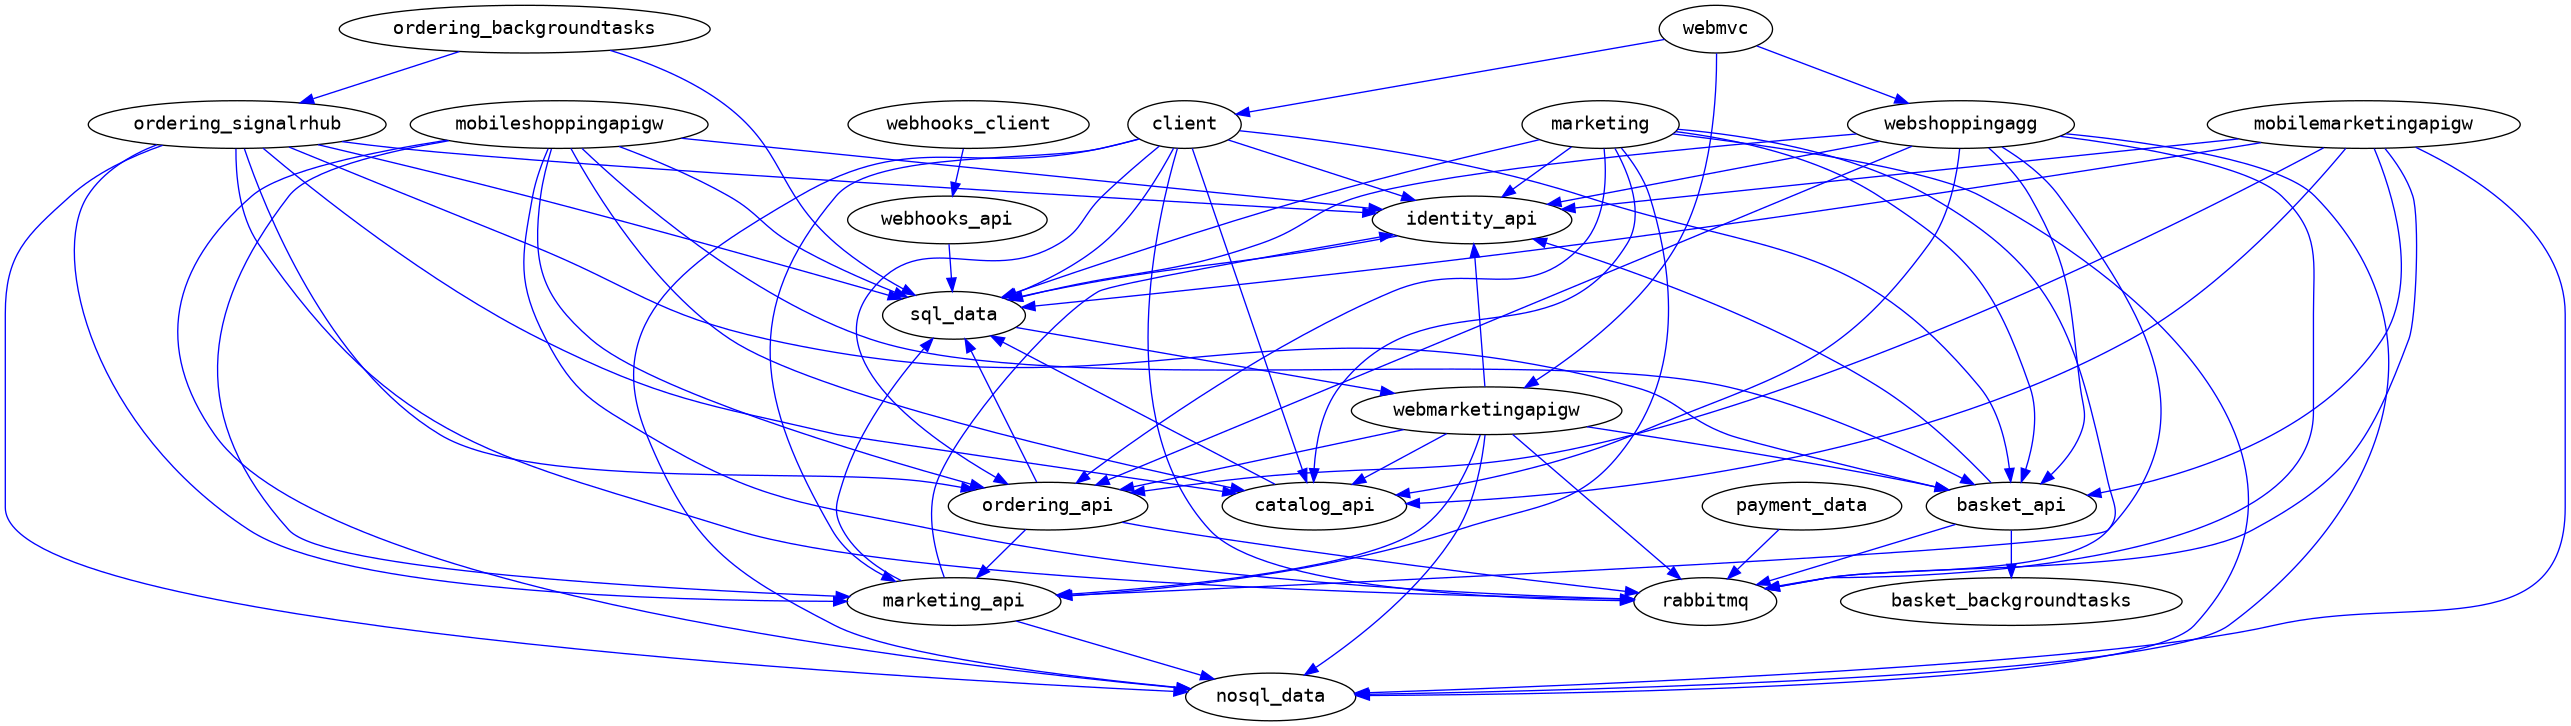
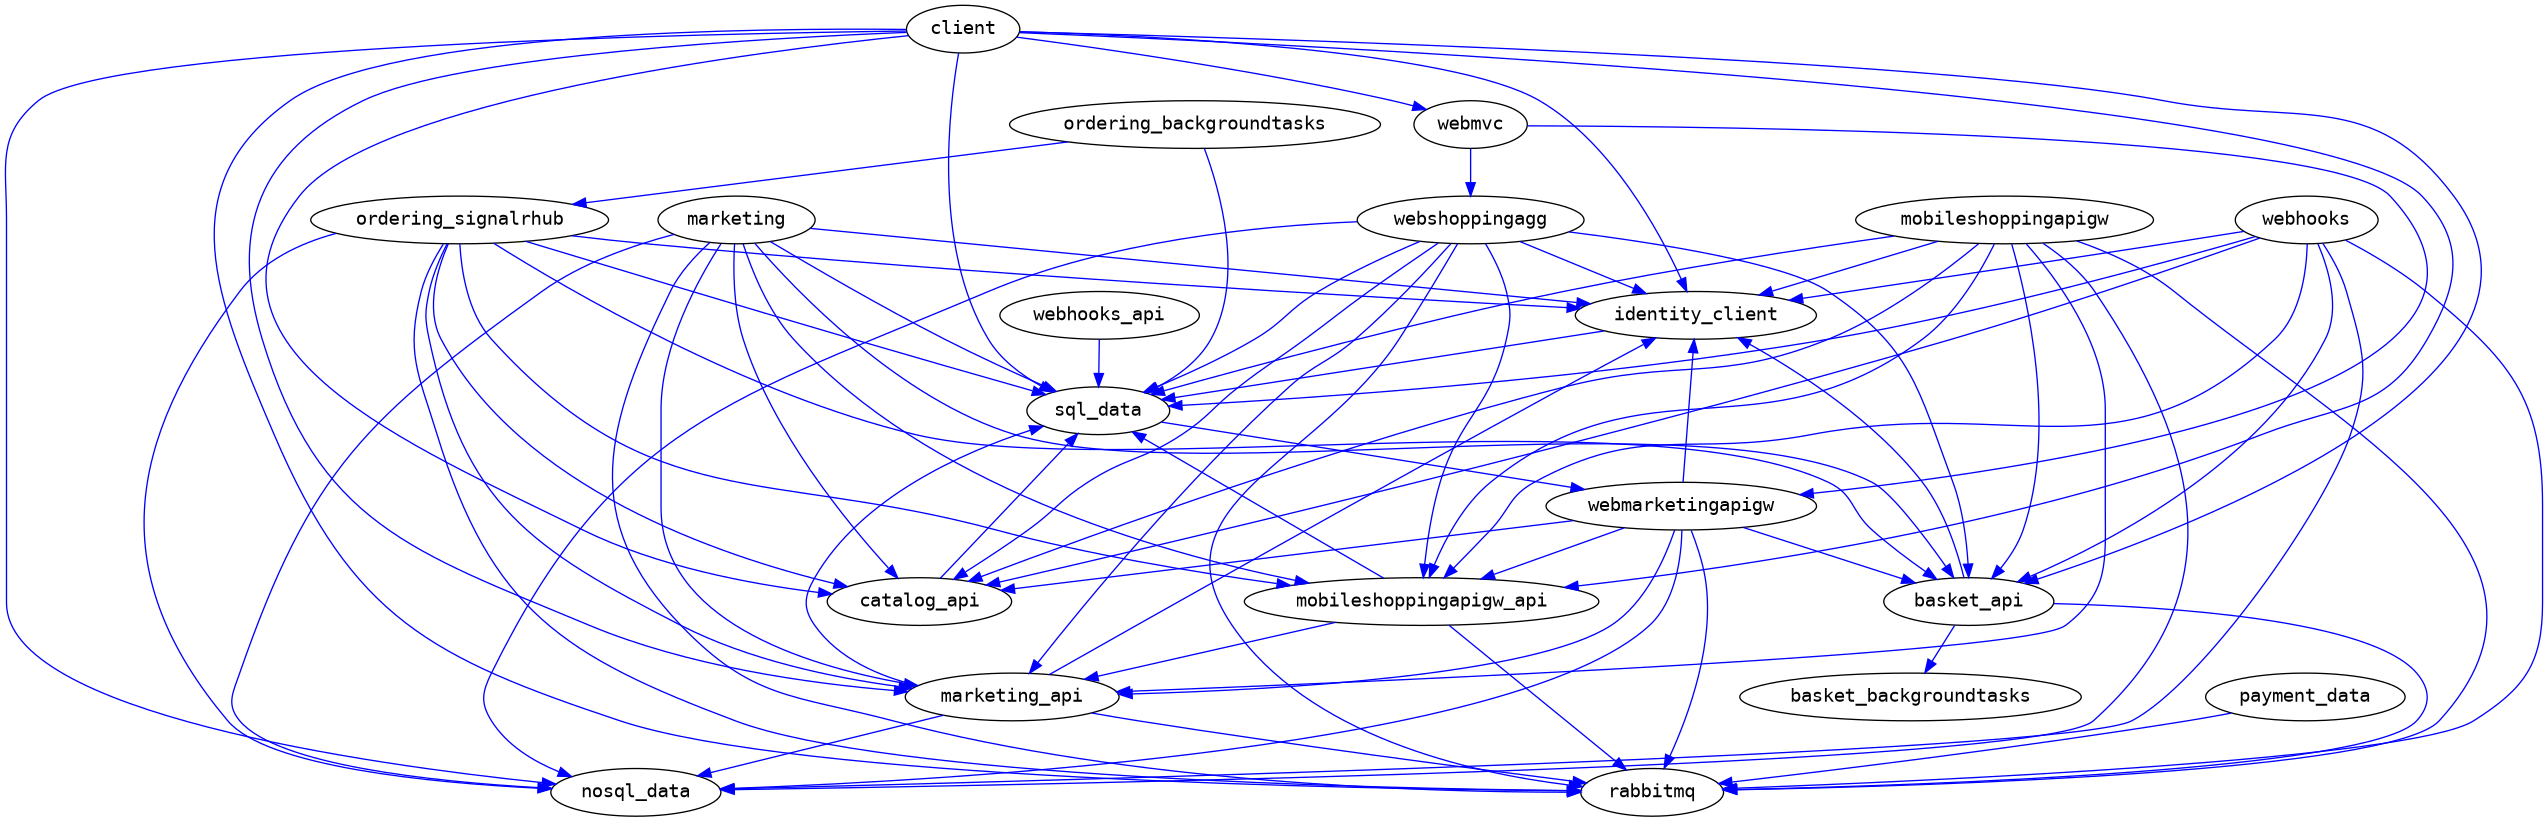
(1457, 76) -> (1216, 67)
(969, 125) -> none
(2364, 125) -> (2307, 220)
(1472, 220) -> (1696, 315)
(1048, 506) -> (1422, 602)
none -> (1332, 749)
